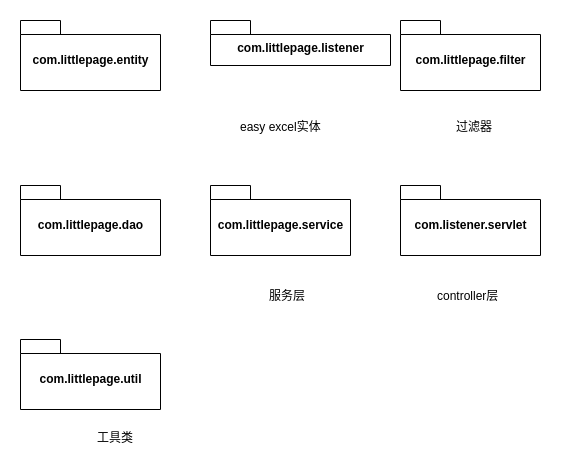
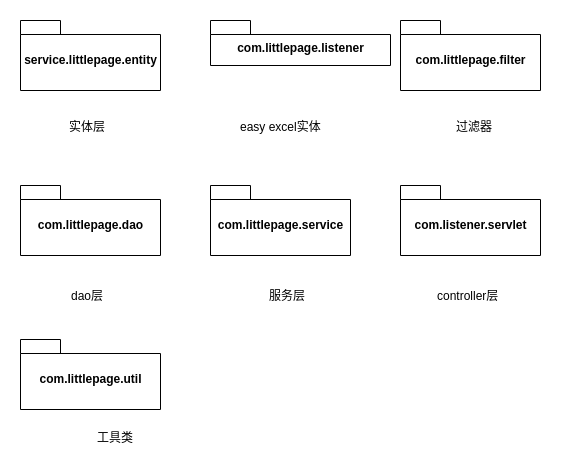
(91, 61) -> (91, 61)
none -> (91, 125)
none -> (91, 294)
